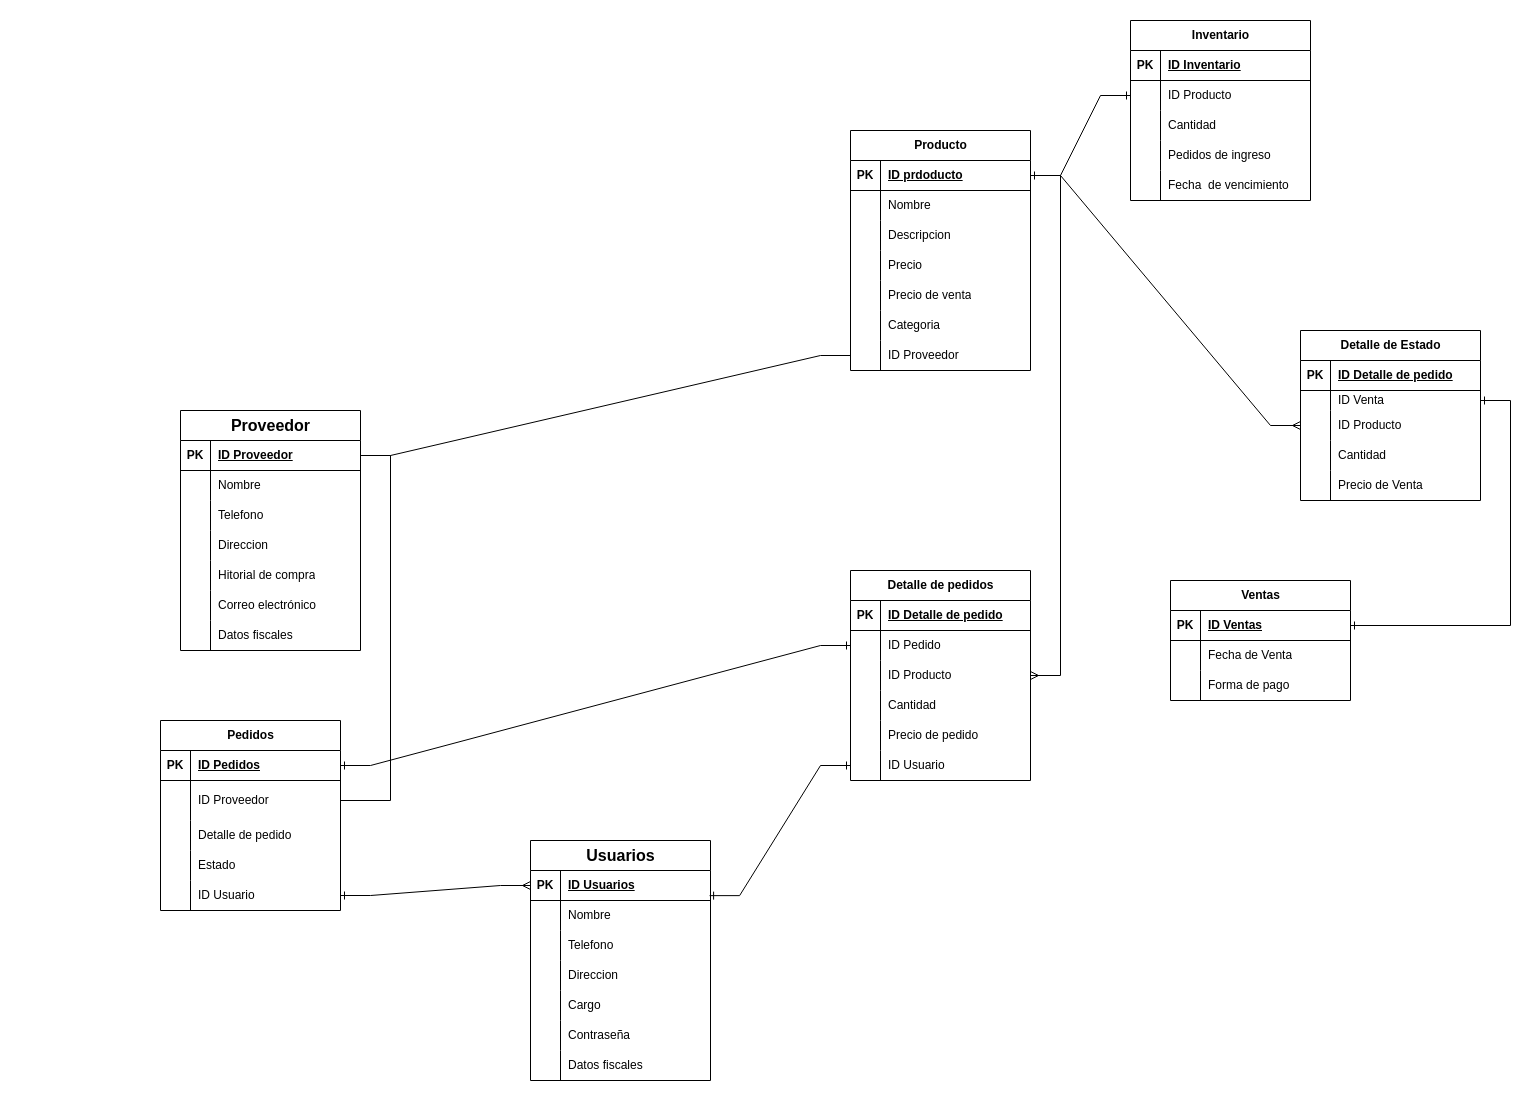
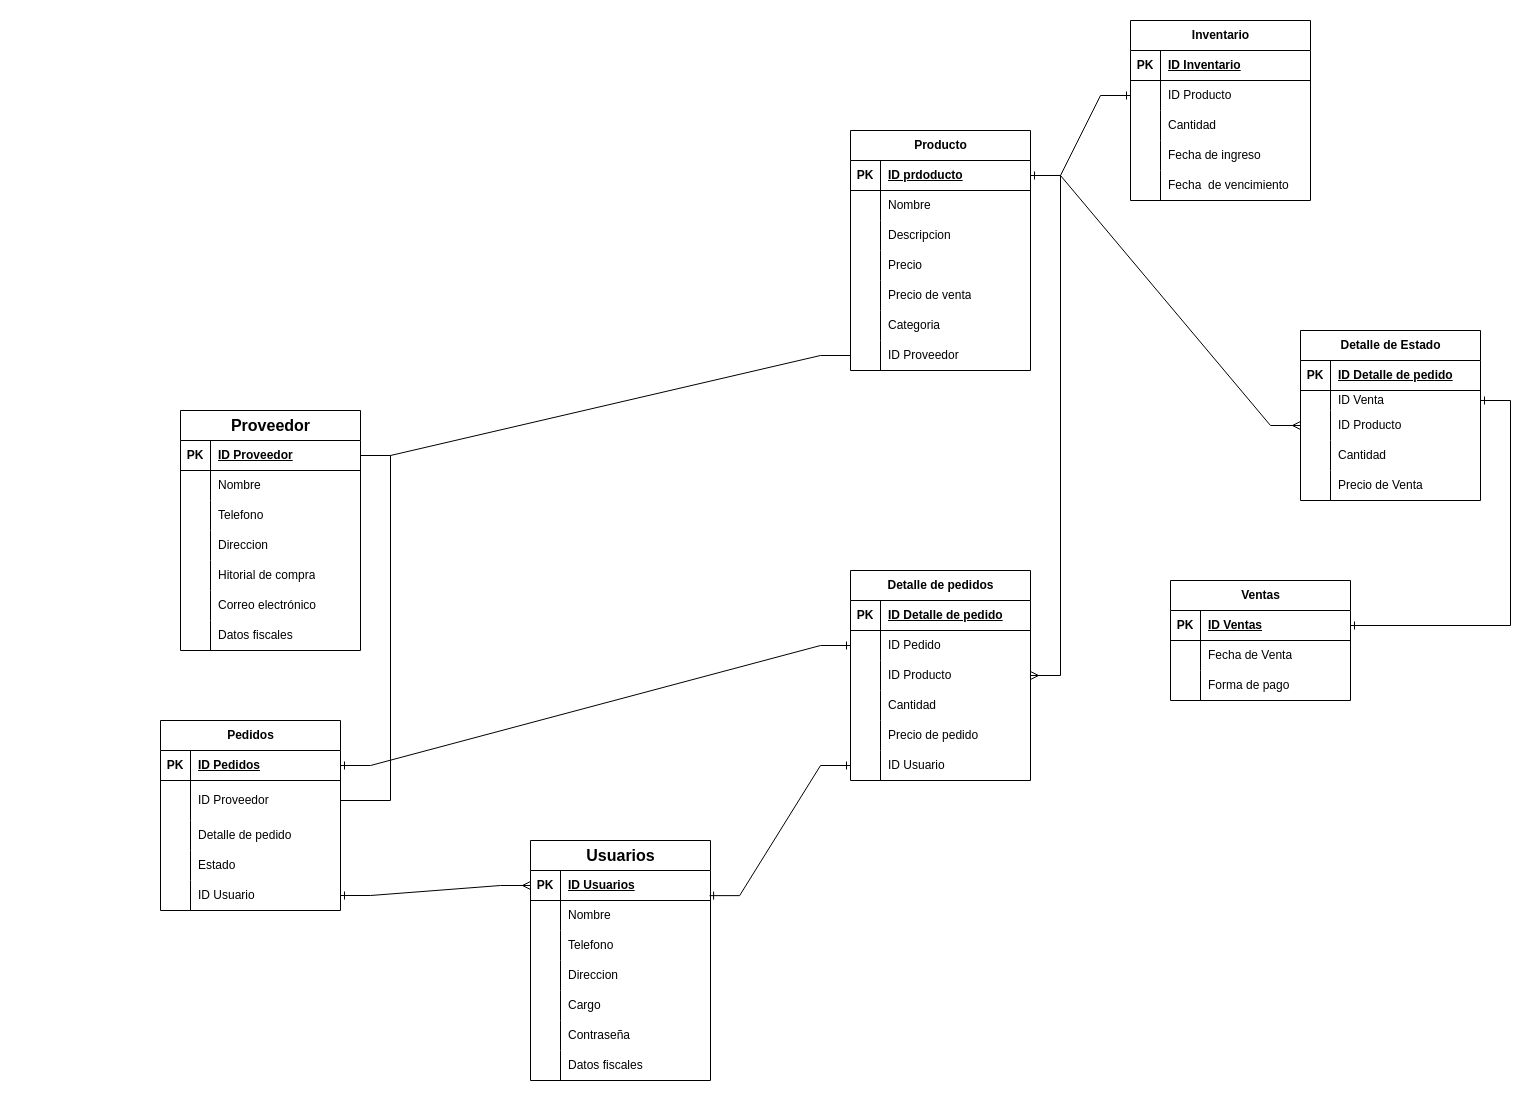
(1223, 156) -> (1218, 156)
